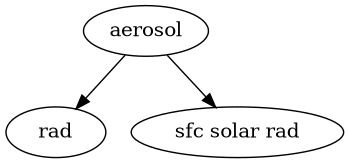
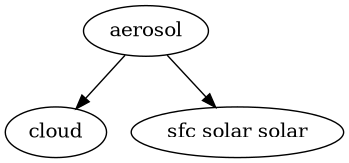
(56, 132) -> (56, 132)
(237, 132) -> (237, 132)
